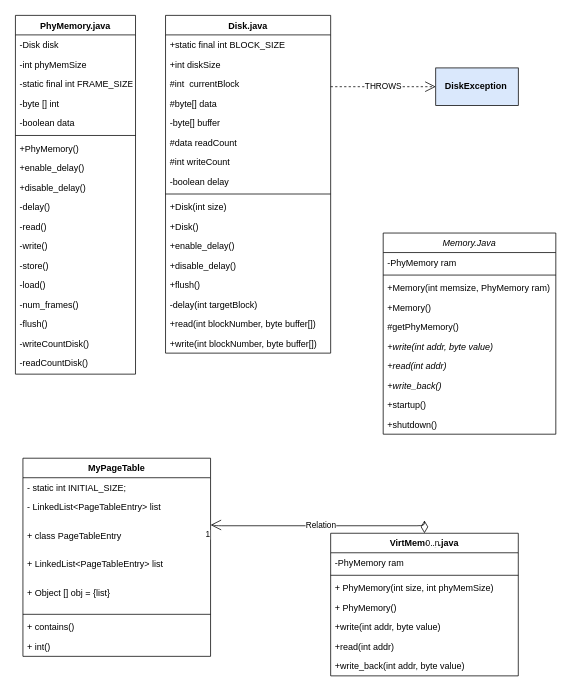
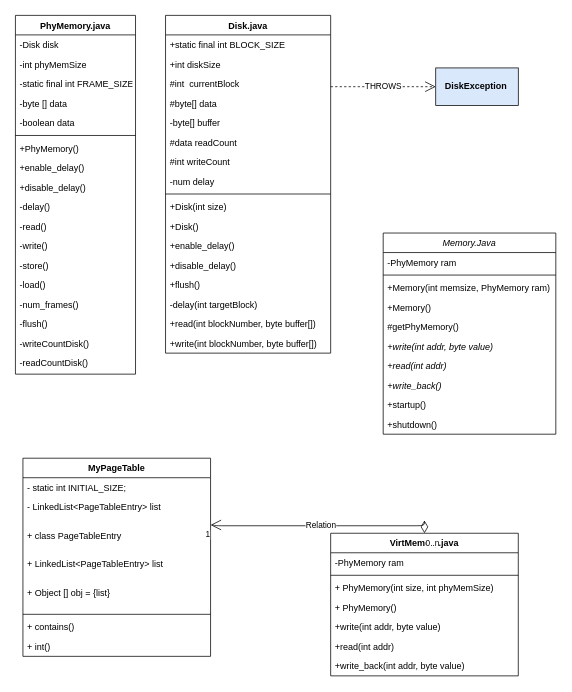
(46, 104) -> (50, 104)
(201, 182) -> (192, 182)
